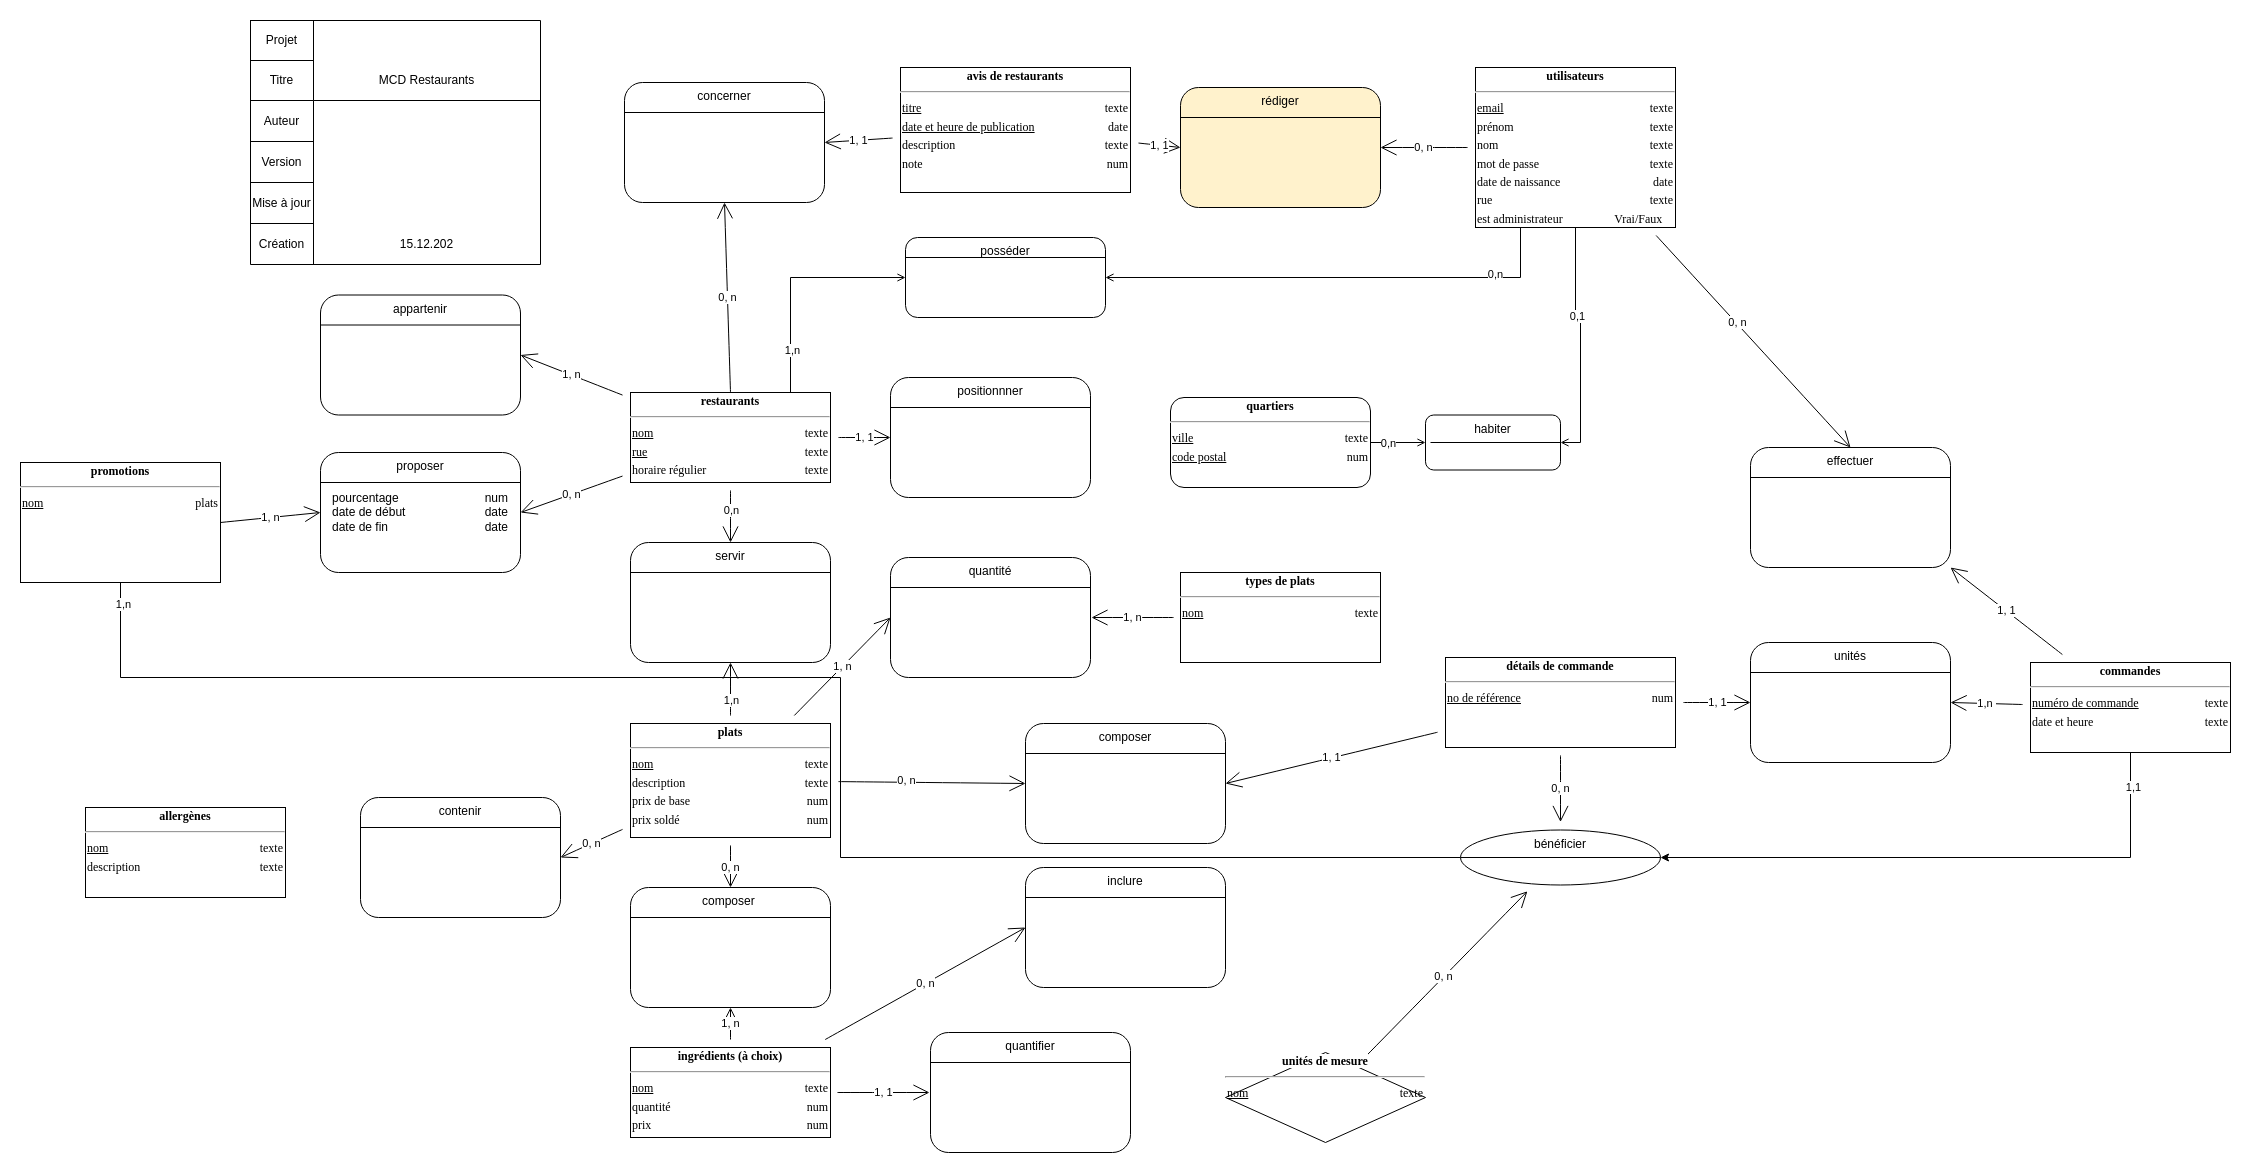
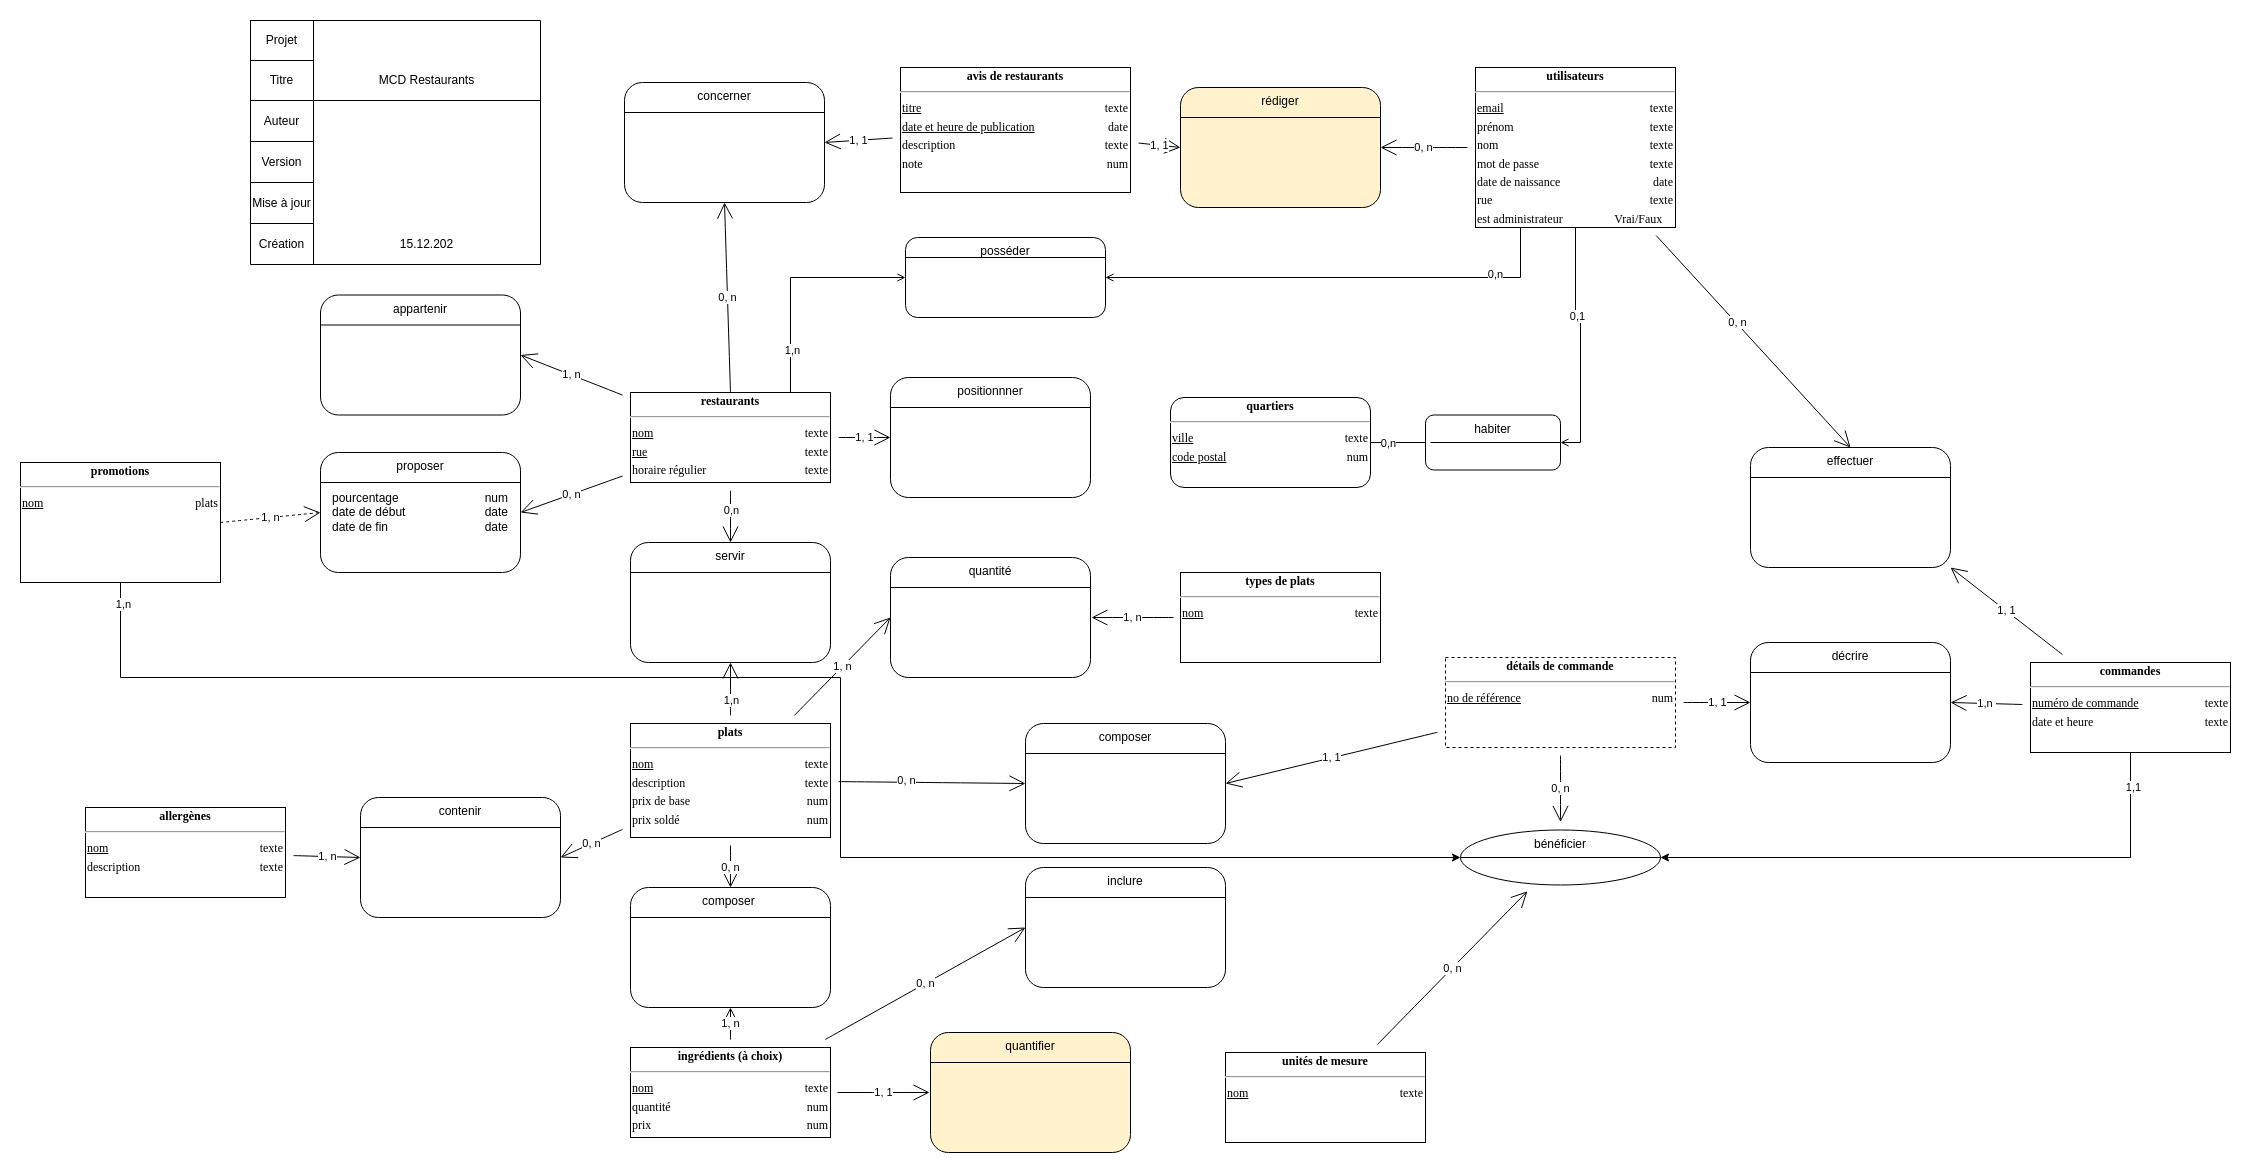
(1420, 443) -> (1421, 443)
(243, 520) -> (243, 520)
(1851, 657) -> (1851, 657)
(1561, 703) -> (1561, 703)
none -> (326, 857)
(1454, 858) -> (1452, 858)
(1031, 1093) -> (1031, 1093)
(1326, 1098) -> (1326, 1098)
